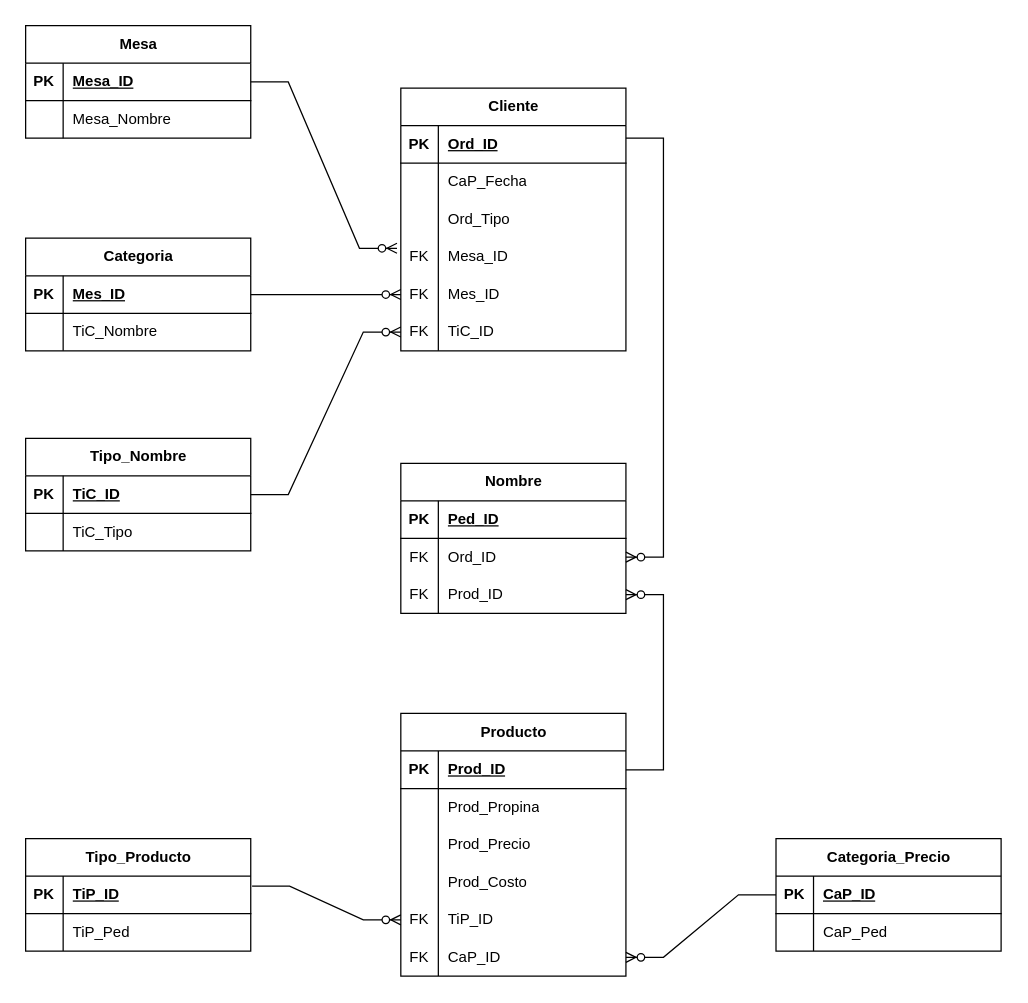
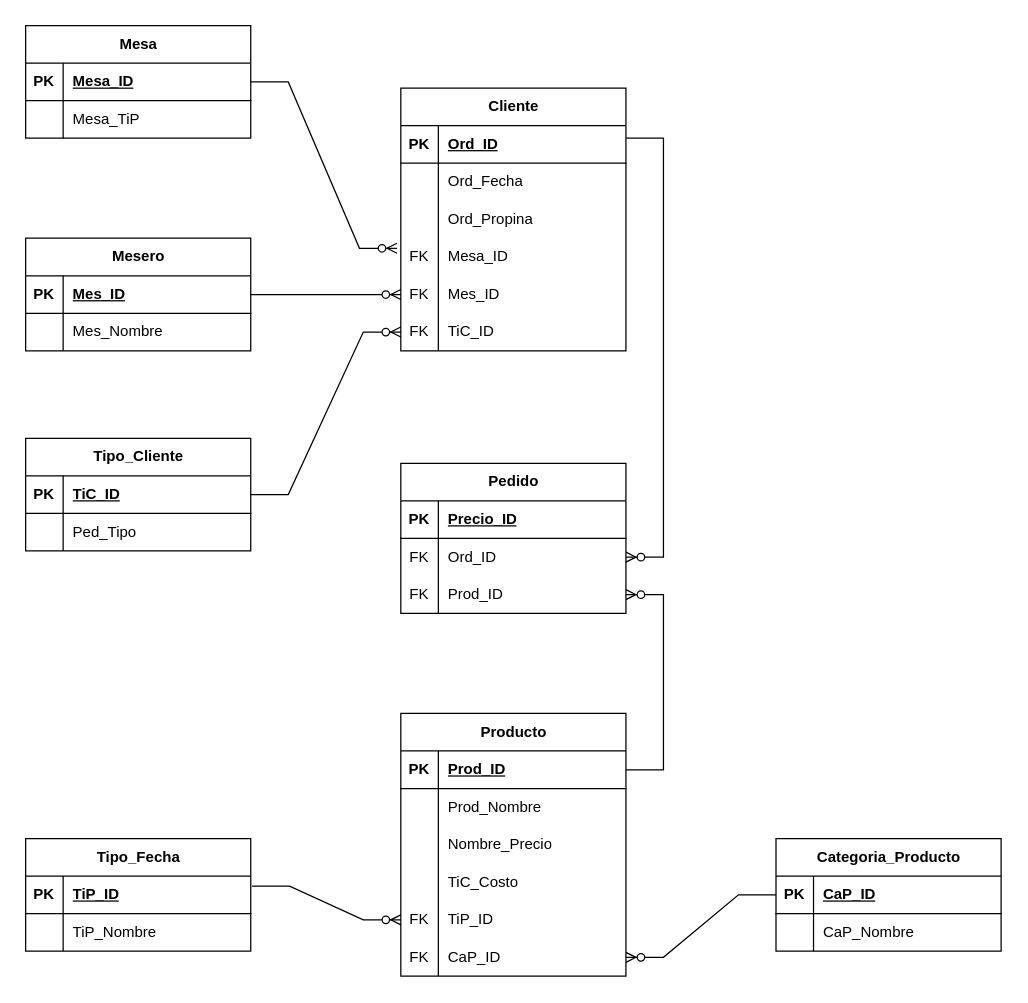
(119, 119) -> (105, 119)
(486, 182) -> (486, 182)
(480, 219) -> (492, 219)
(139, 257) -> (139, 257)
(113, 332) -> (115, 332)
(139, 457) -> (139, 457)
(514, 482) -> (514, 482)
(473, 519) -> (484, 519)
(103, 532) -> (105, 532)
(497, 807) -> (494, 807)
(492, 844) -> (501, 844)
(139, 857) -> (139, 857)
(889, 857) -> (889, 857)
(490, 882) -> (484, 882)
(101, 932) -> (113, 932)
(853, 932) -> (865, 932)
